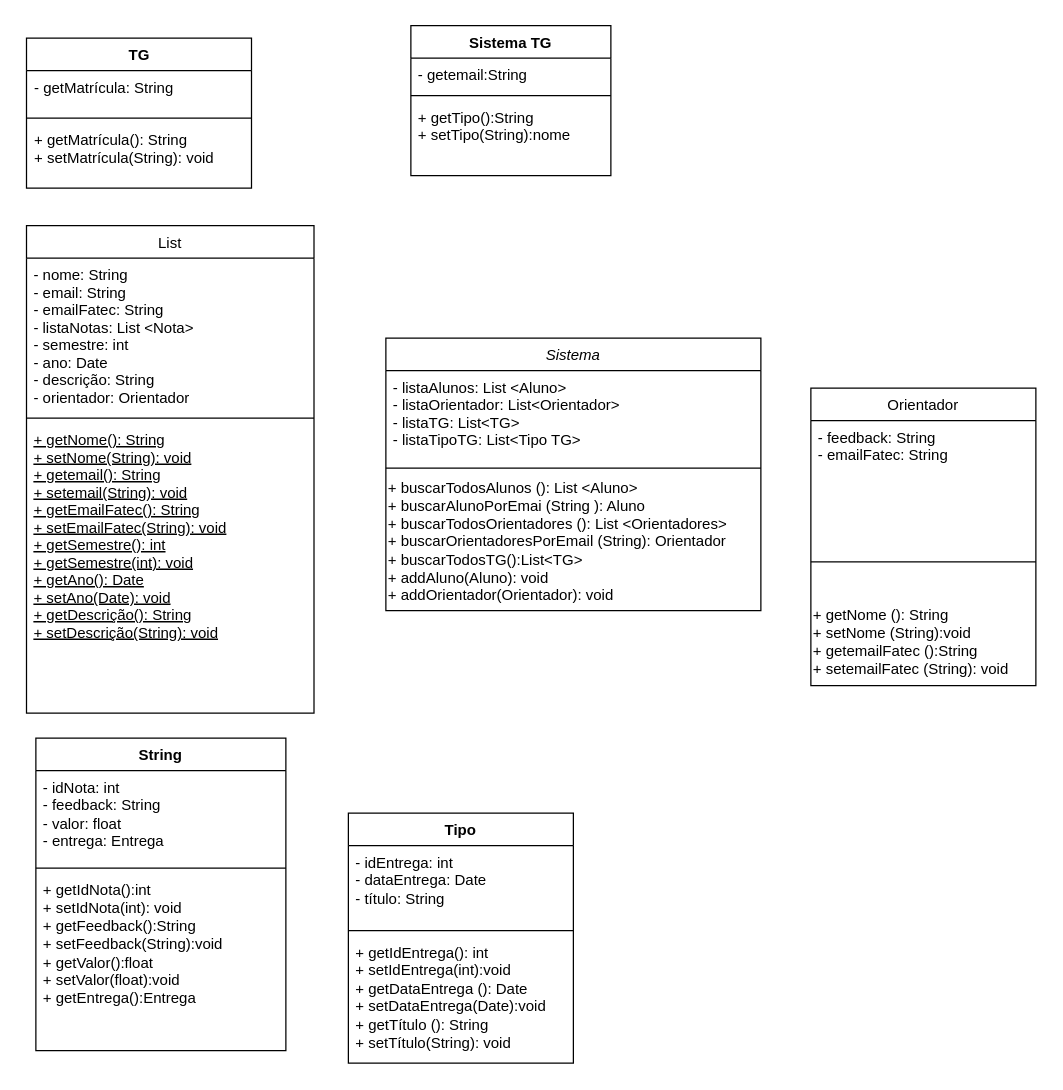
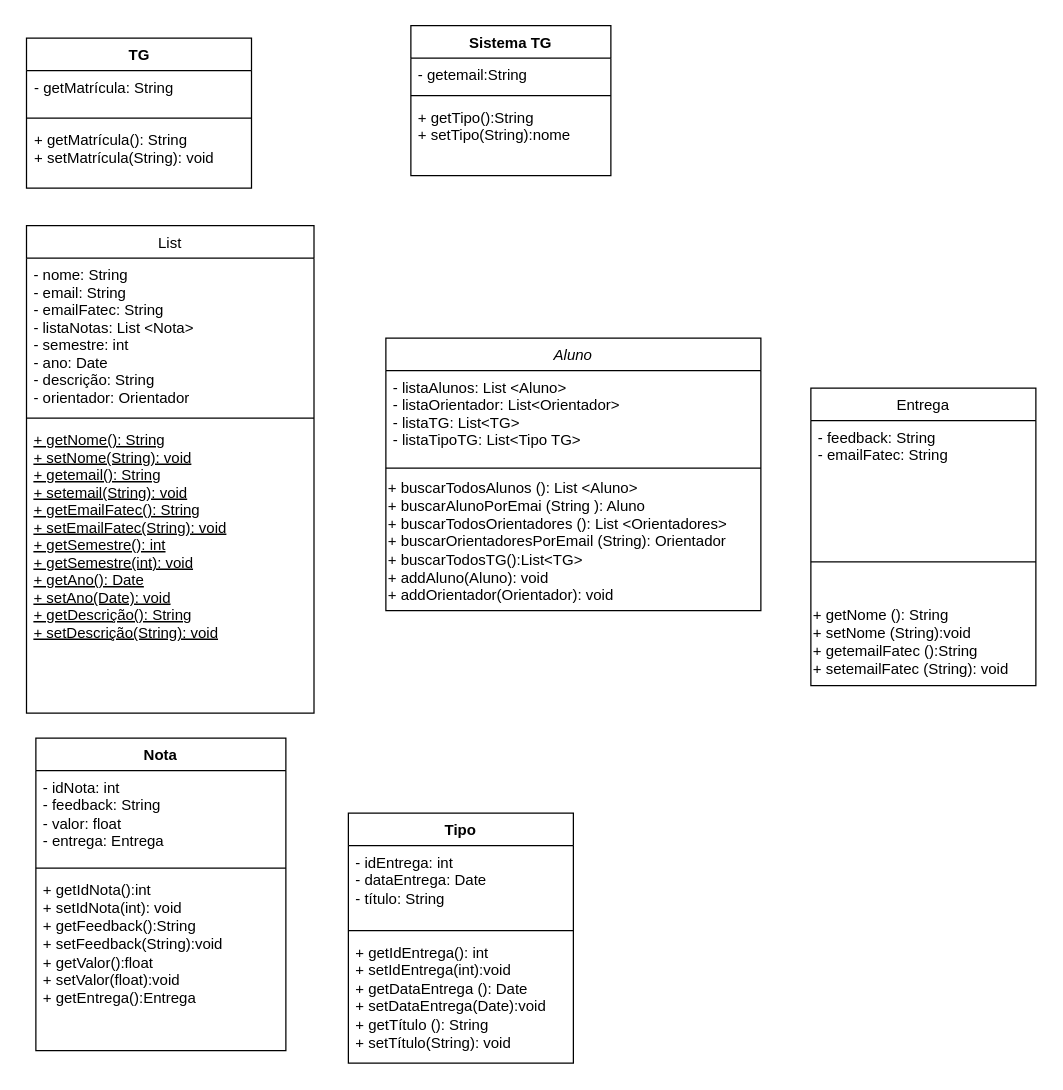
(573, 355) -> (573, 355)
(923, 405) -> (923, 405)
(161, 756) -> (161, 756)
